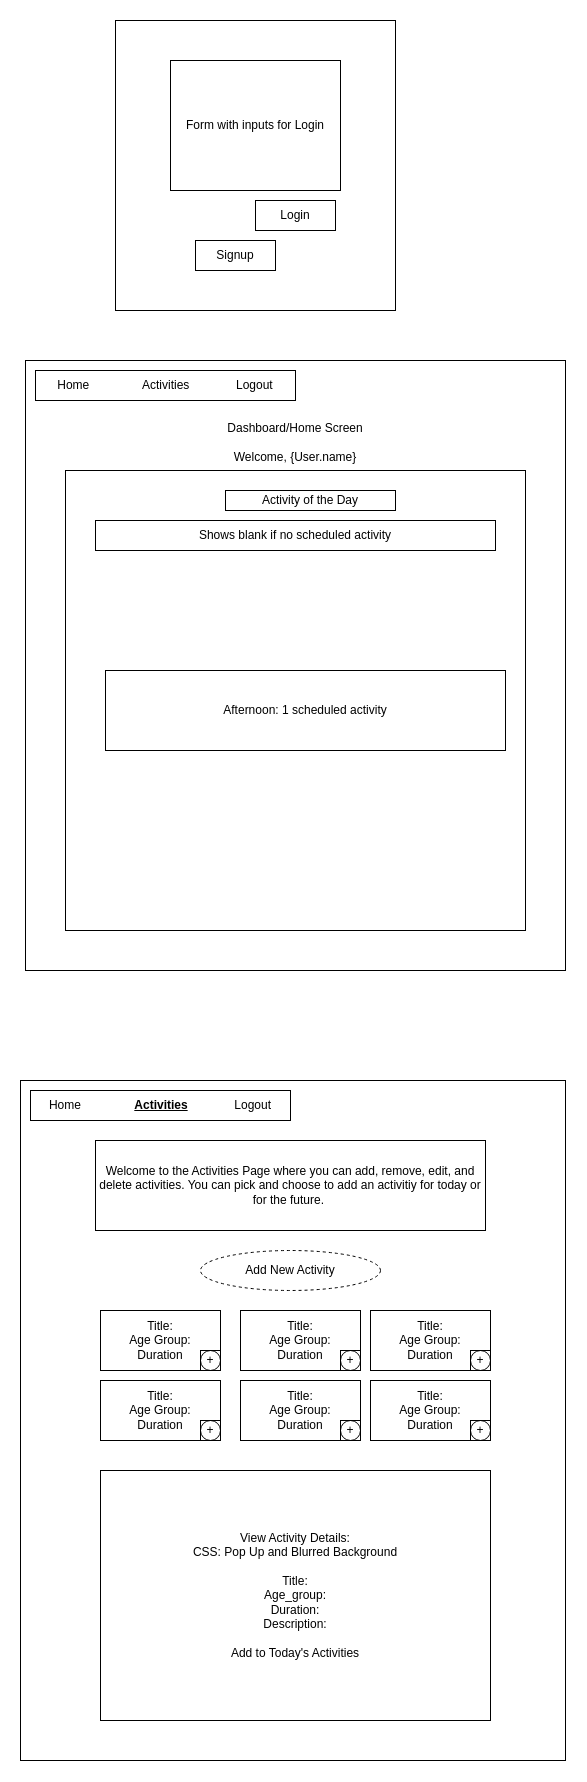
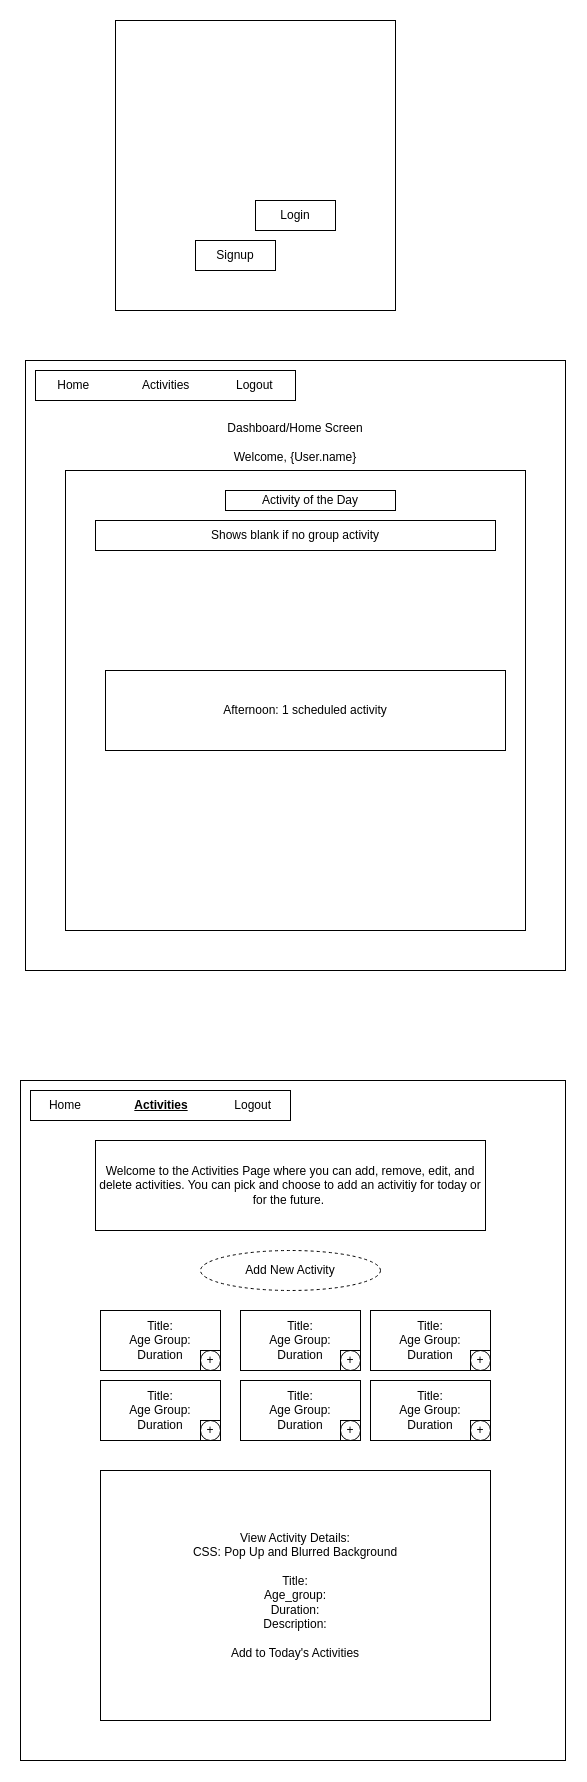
(256, 126) -> none
(296, 536) -> (296, 536)
